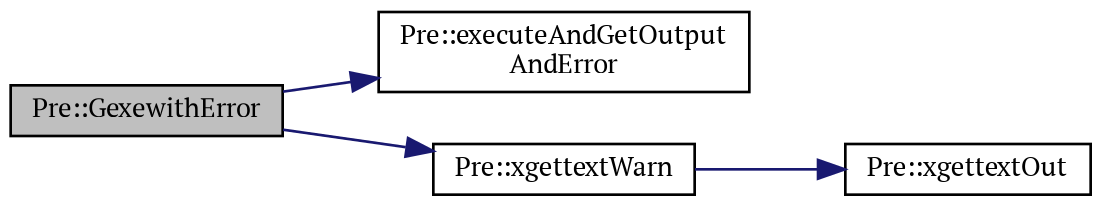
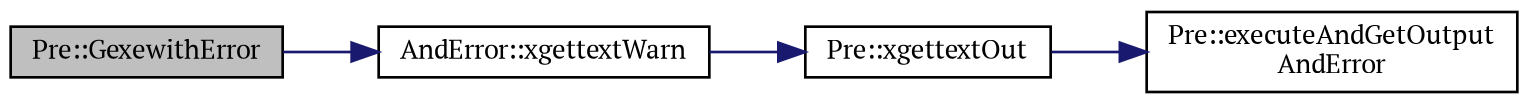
(317, 87) -> (1085, 52)
(564, 169) -> (544, 52)
